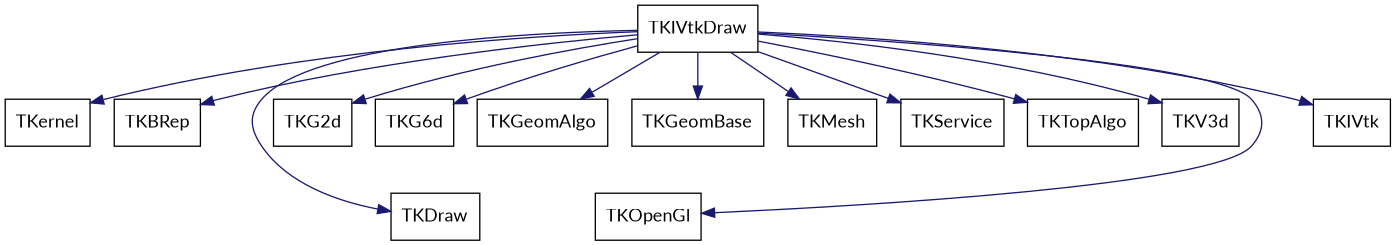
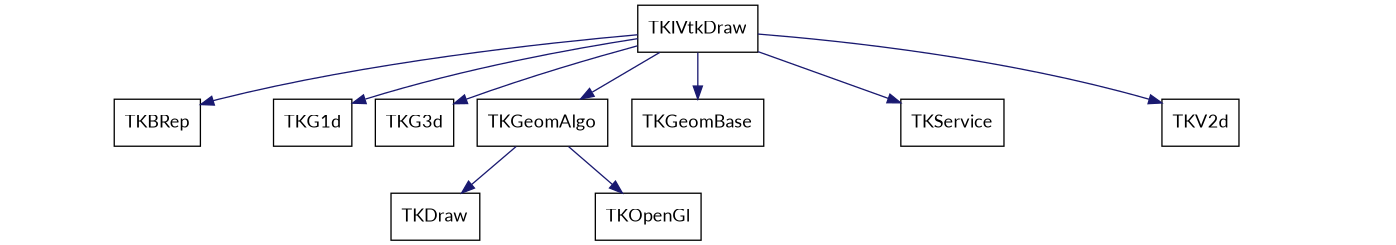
(311, 71) -> (494, 166)
(48, 123) -> none
(313, 123) -> (313, 123)
(415, 123) -> (415, 123)
(832, 123) -> none
(1083, 123) -> none
(1200, 123) -> (1200, 123)
(1352, 123) -> none
(1254, 142) -> (590, 166)
